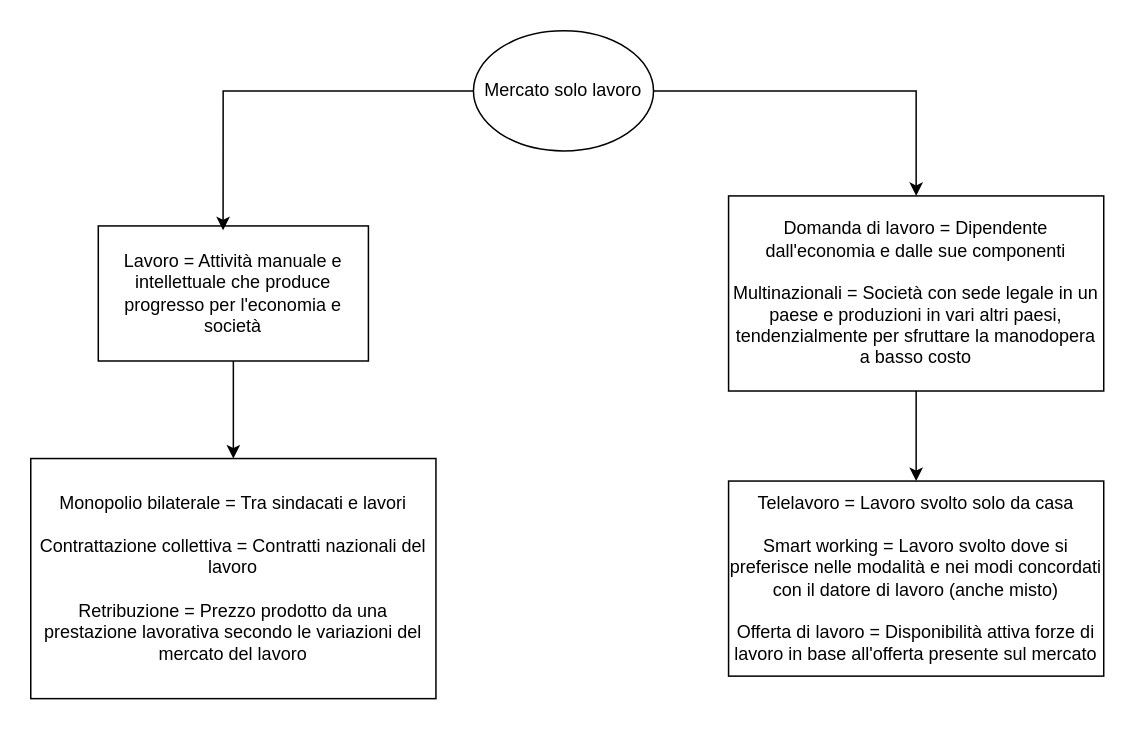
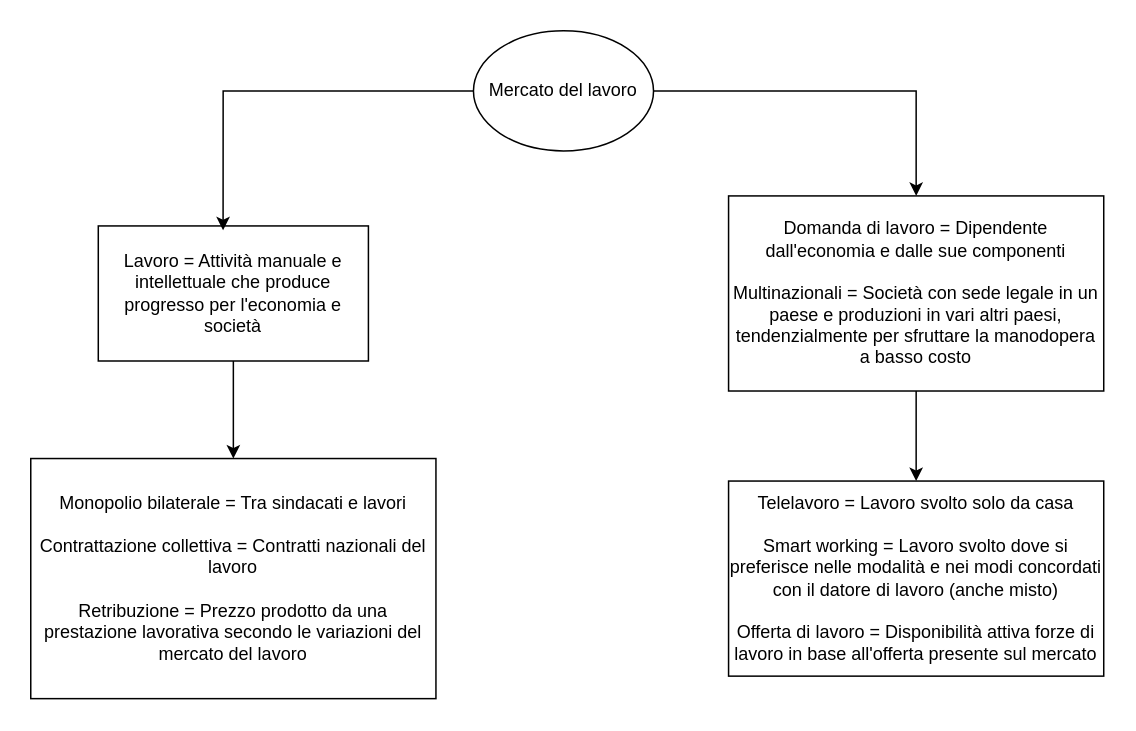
(563, 91) -> (563, 91)
